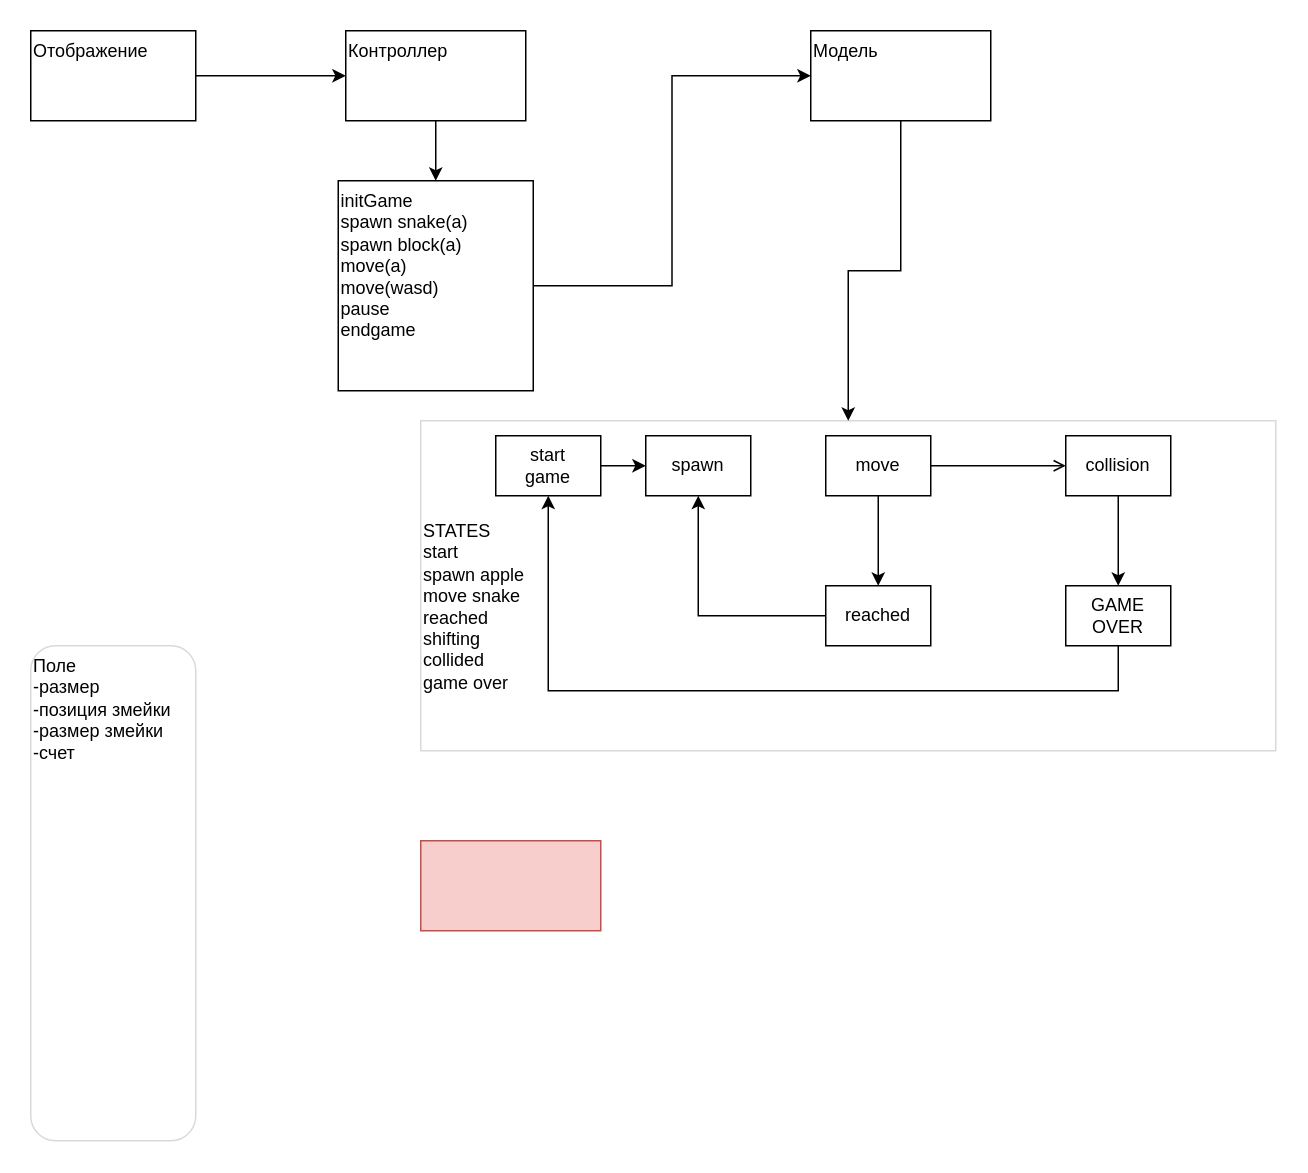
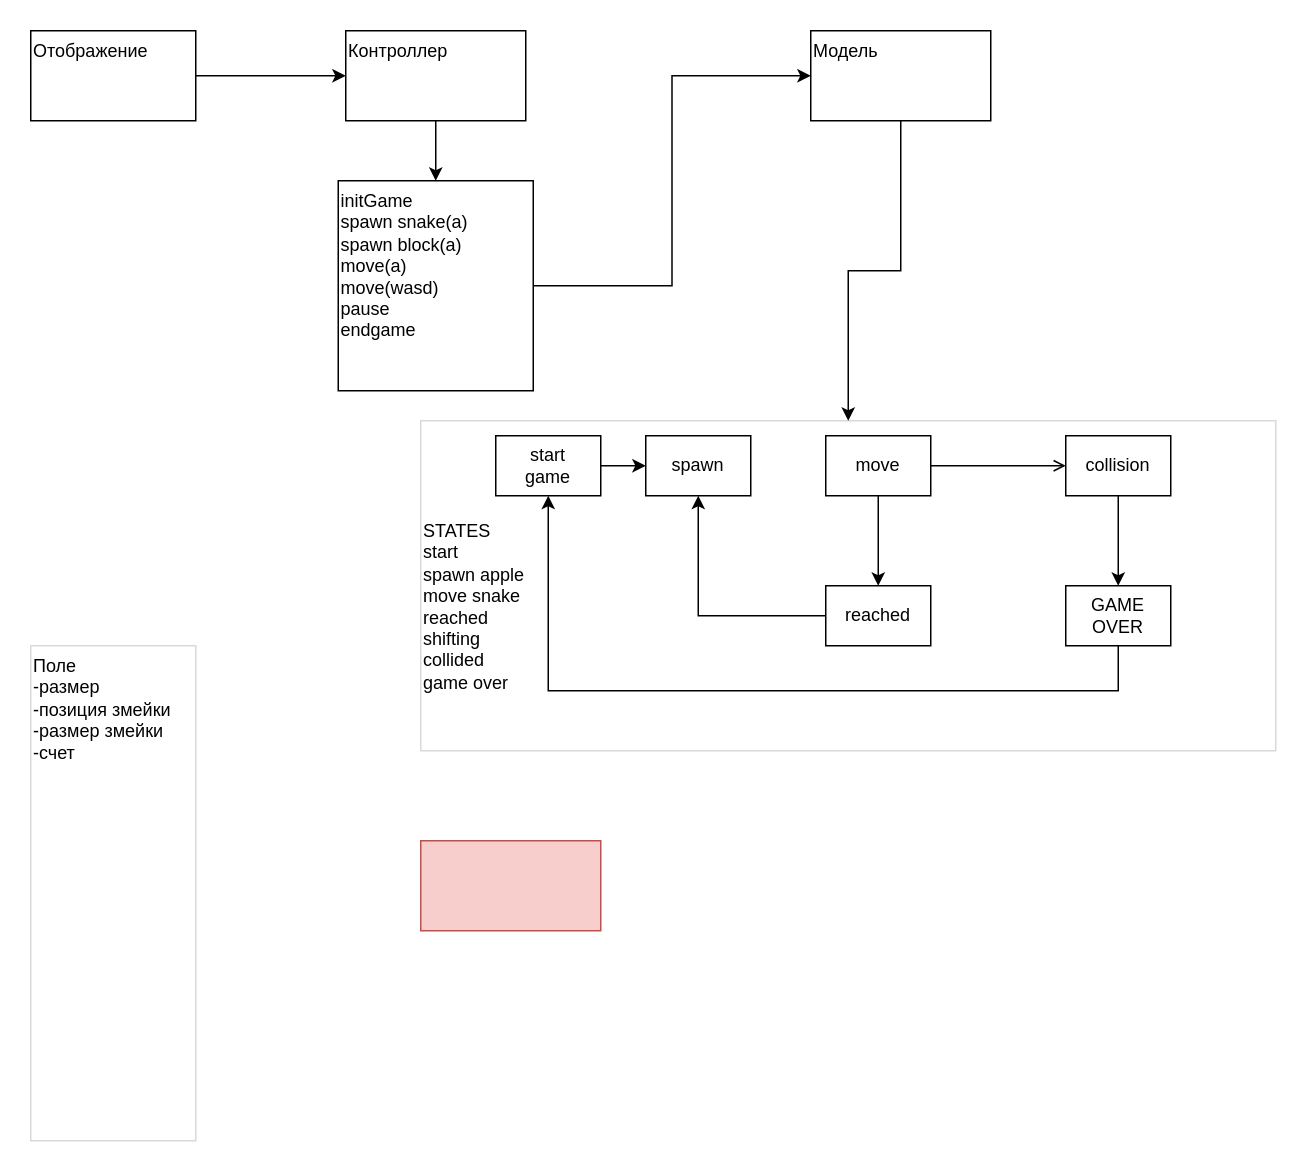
(113, 893) -> (113, 893)
